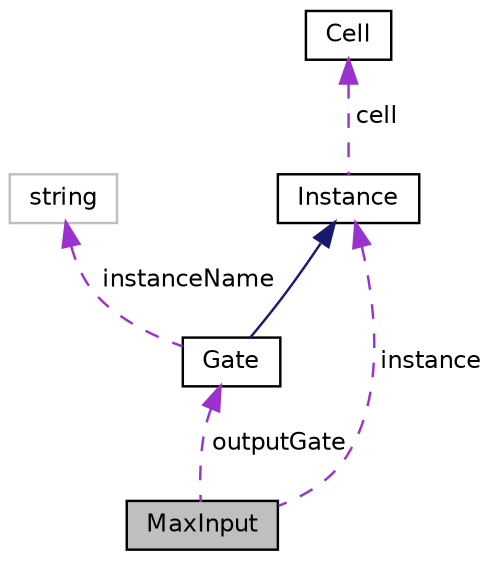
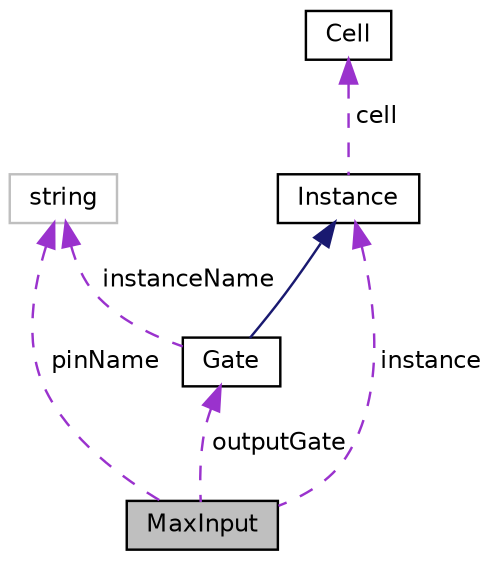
none -> (50, 397)
